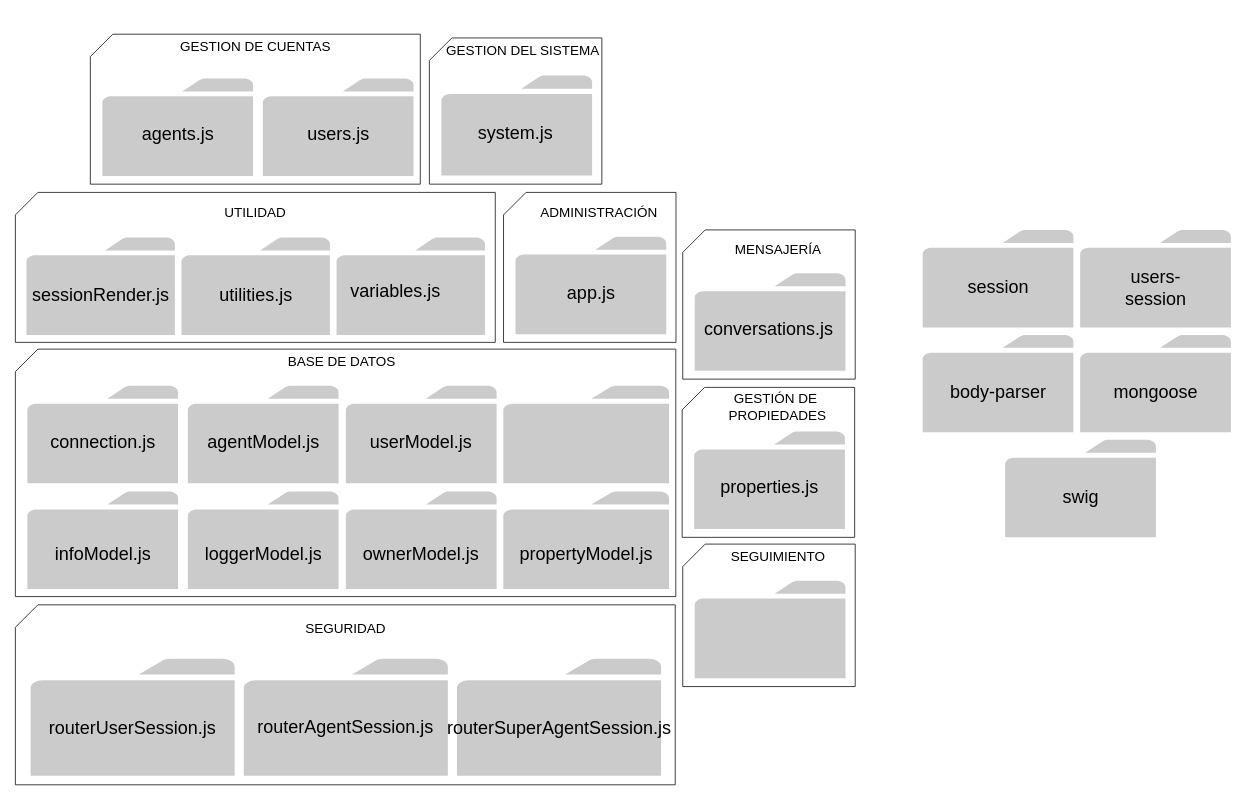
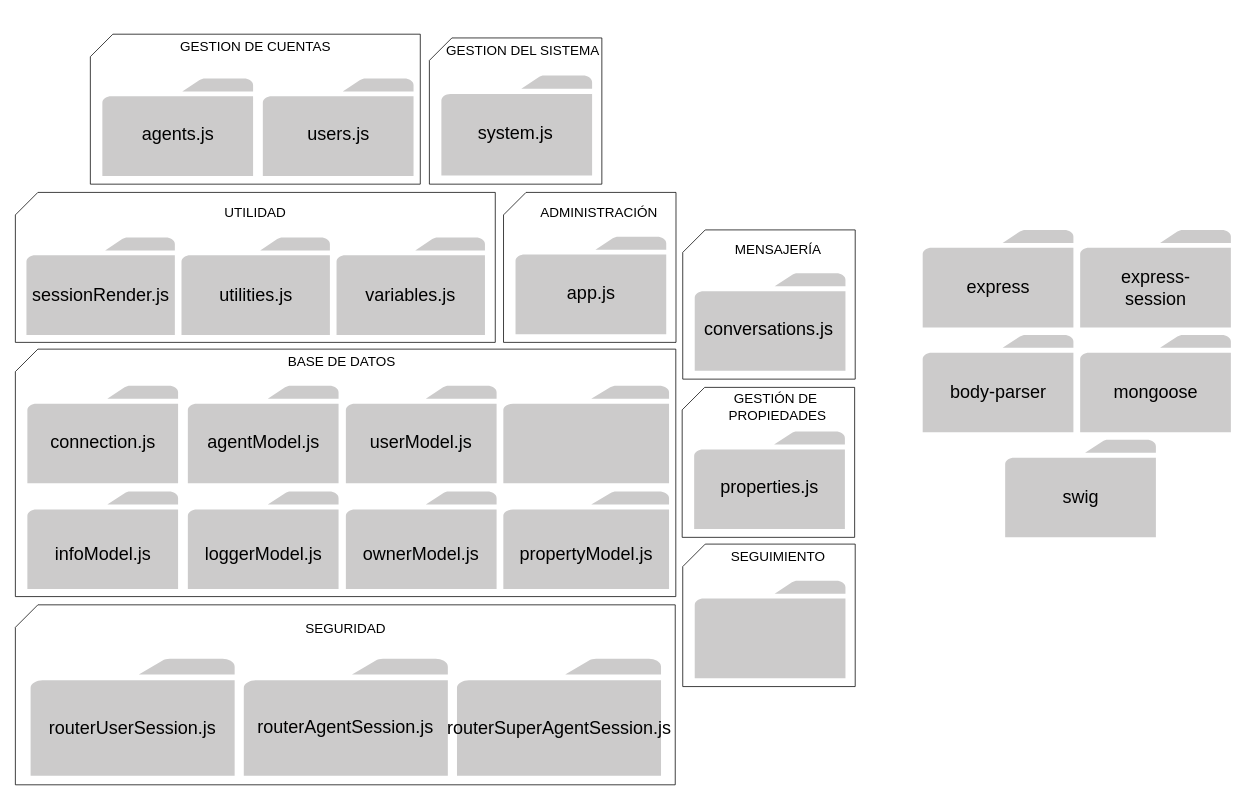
(999, 288) -> (999, 288)
(1156, 288) -> (1156, 288)
(396, 292) -> (411, 295)
